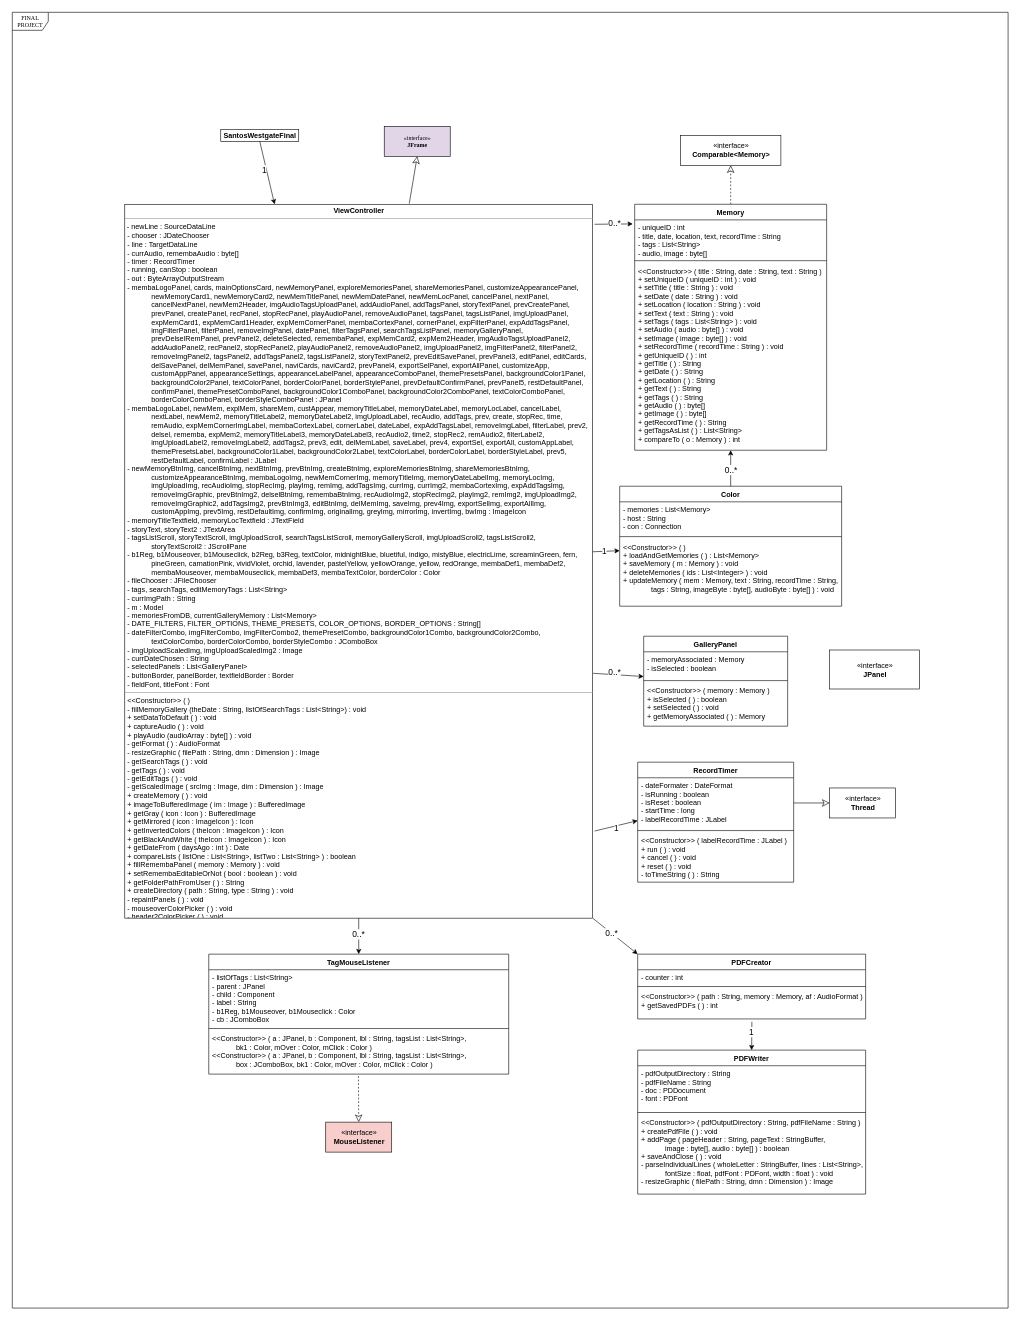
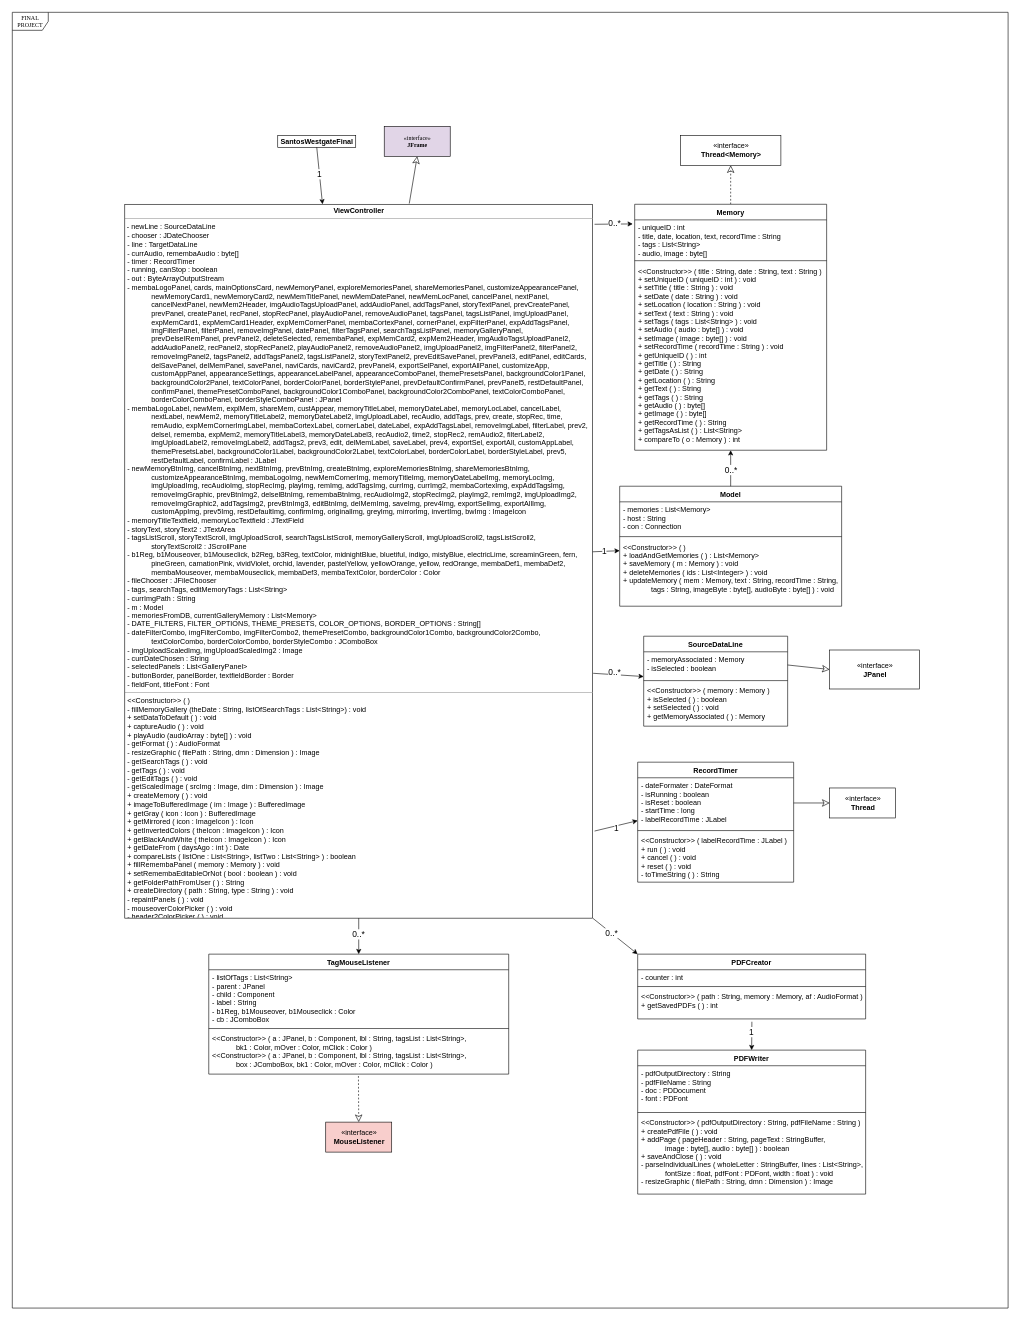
(260, 135) -> (317, 141)
(731, 150) -> (731, 150)
(731, 494) -> (731, 494)
(716, 644) -> (716, 644)
none -> (806, 667)
